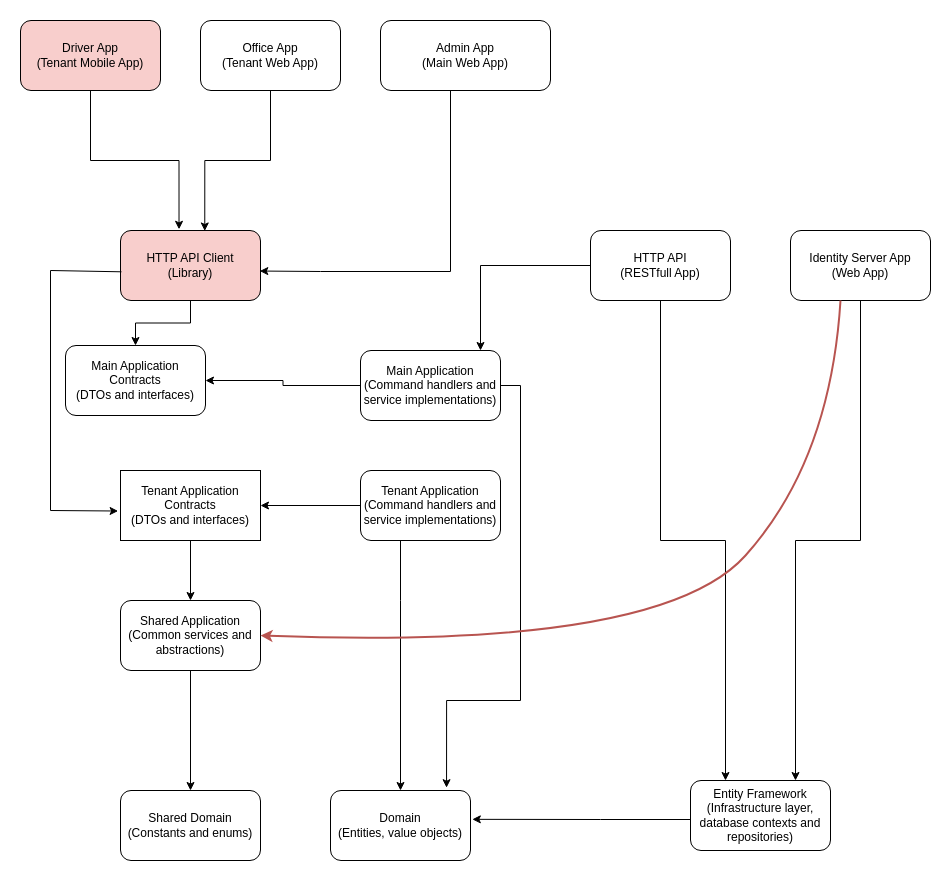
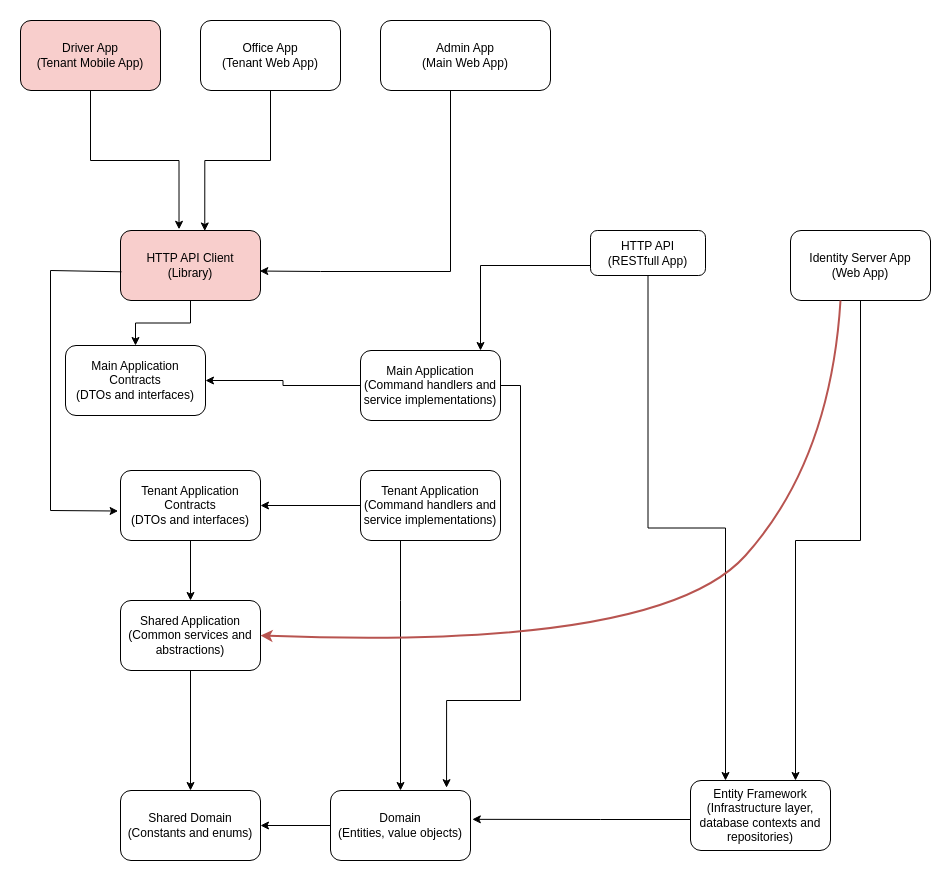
(661, 266) -> (648, 253)
(191, 506) -> (191, 506)
none -> (299, 826)
